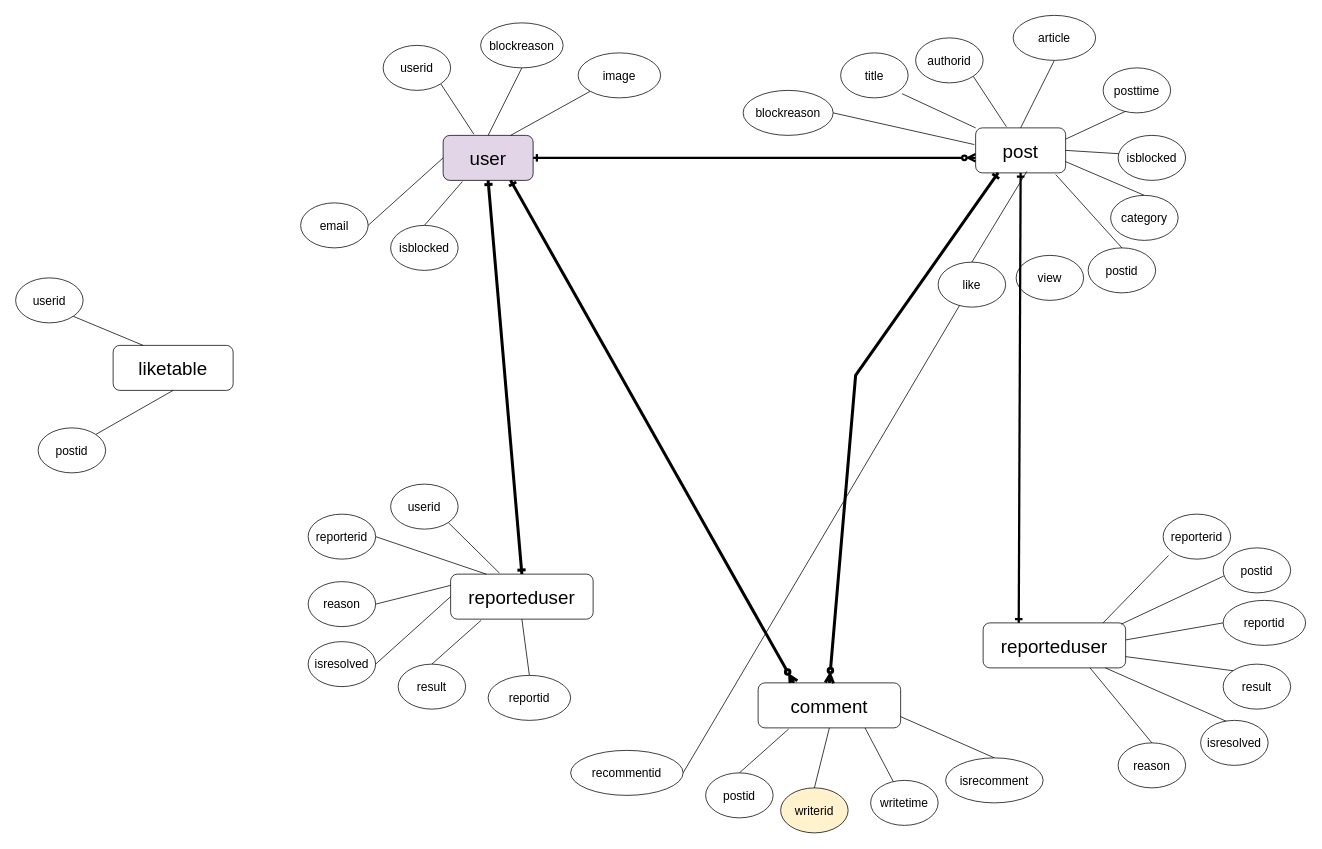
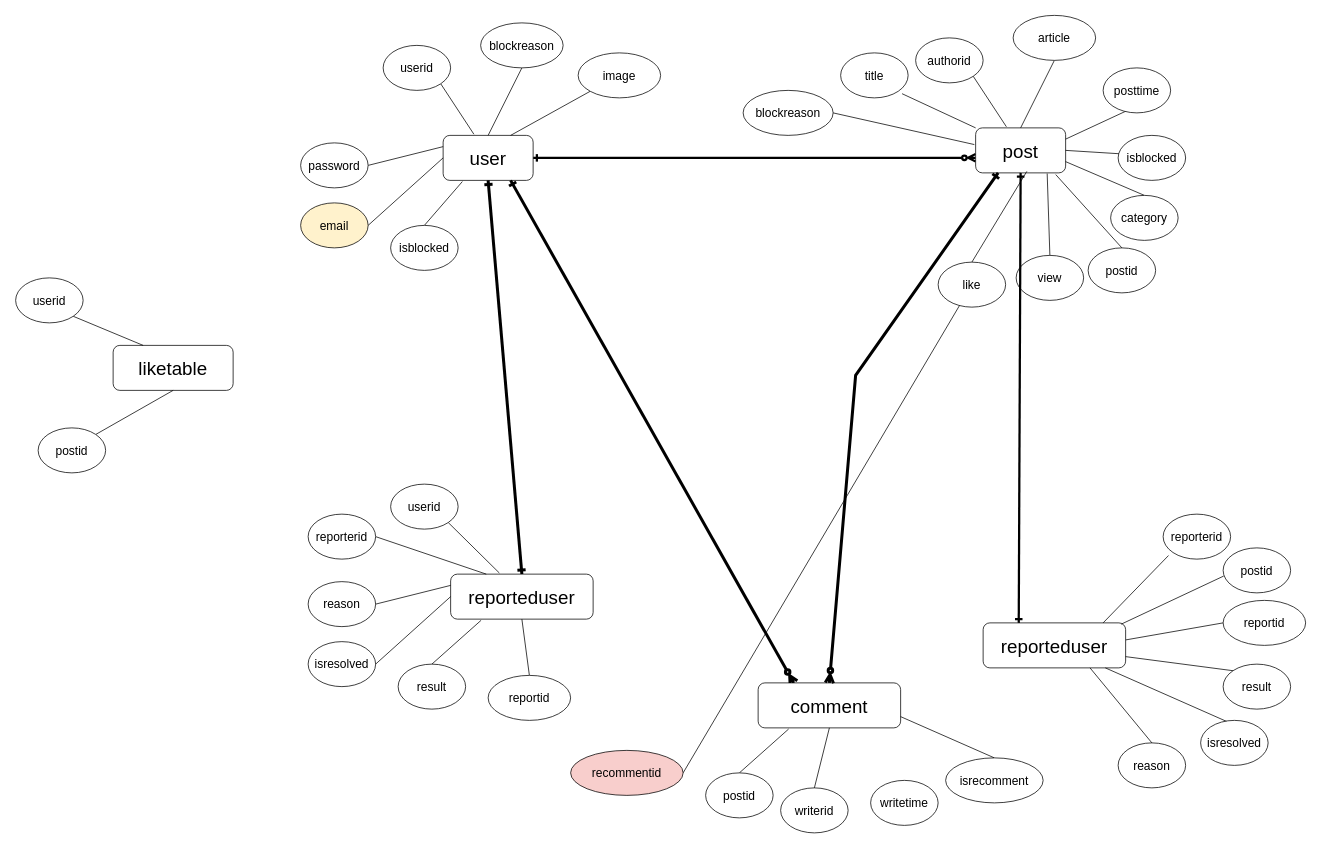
none -> (405, 156)
(488, 158) -> (488, 158)
none -> (334, 165)
none -> (1048, 215)
(334, 225) -> (334, 225)
(879, 755) -> none
(627, 773) -> (627, 773)
(814, 810) -> (814, 810)
